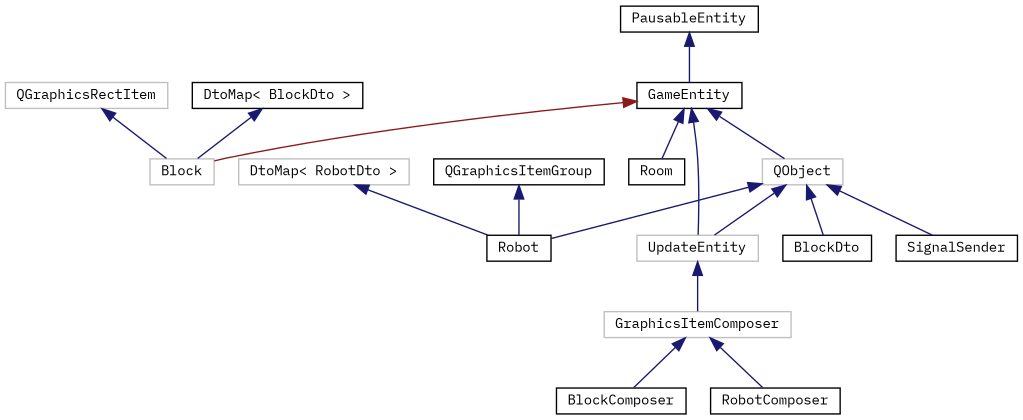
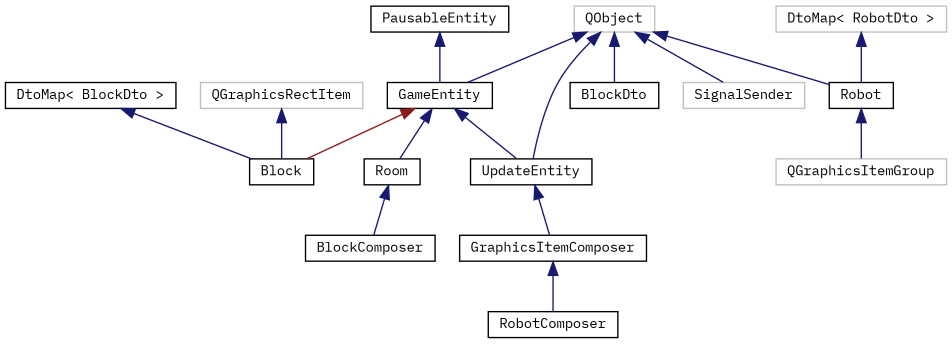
(752, 138) -> (521, 60)
(182, 172) -> (282, 172)
(519, 172) -> (861, 172)
(519, 217) -> (861, 141)
(698, 248) -> (531, 172)
(957, 248) -> (744, 95)
(698, 325) -> (553, 248)
(655, 368) -> (379, 217)
